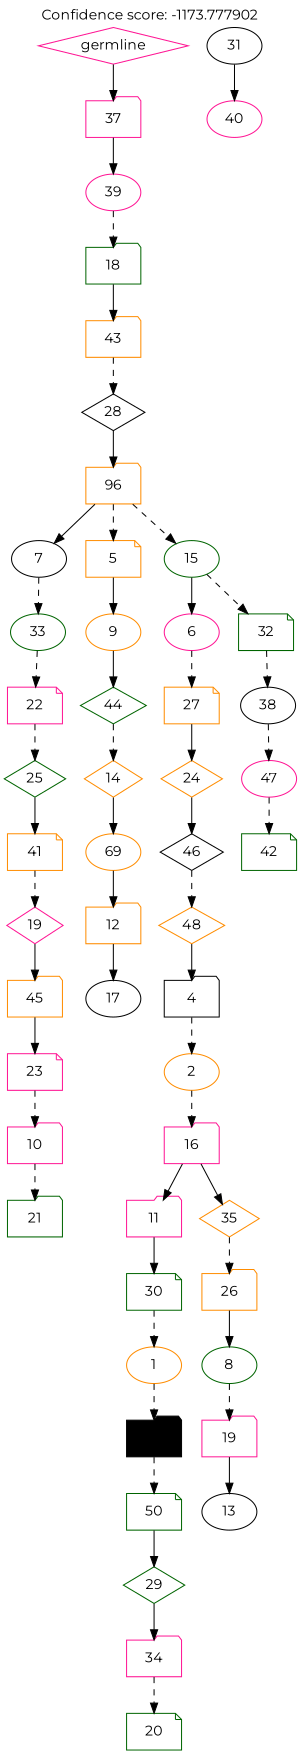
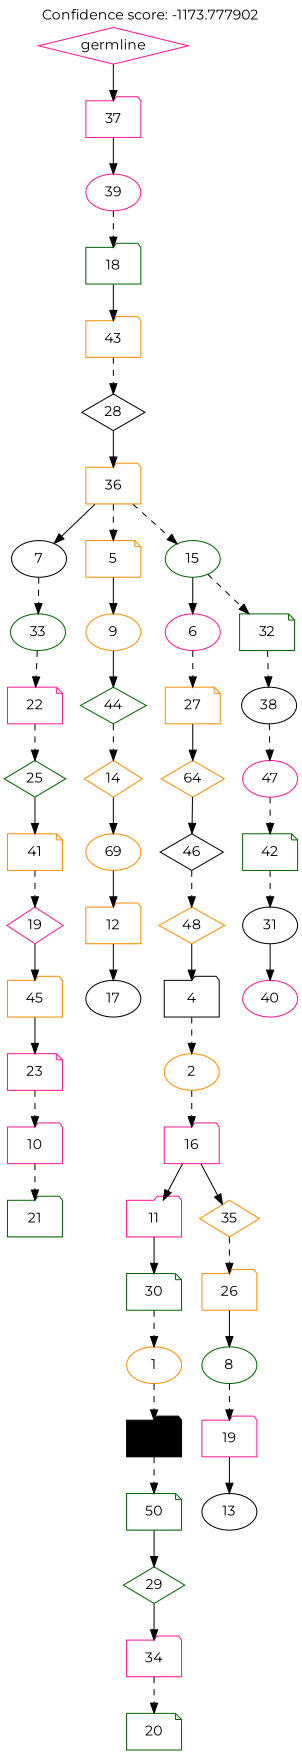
(113, 486) -> (113, 486)
(192, 779) -> (193, 779)
none -> (270, 884)
